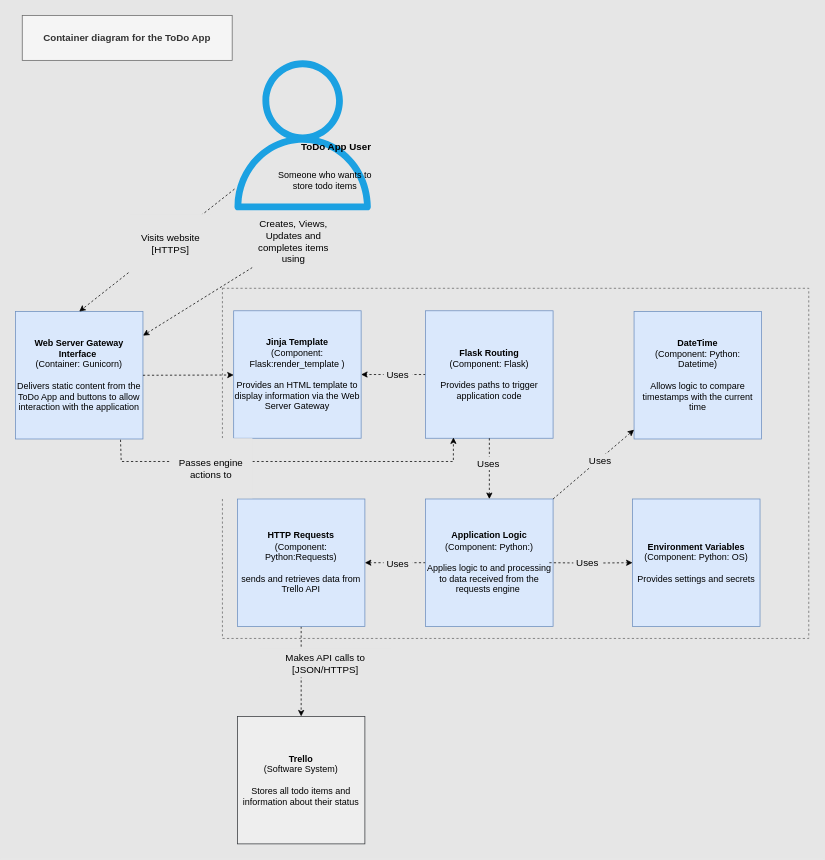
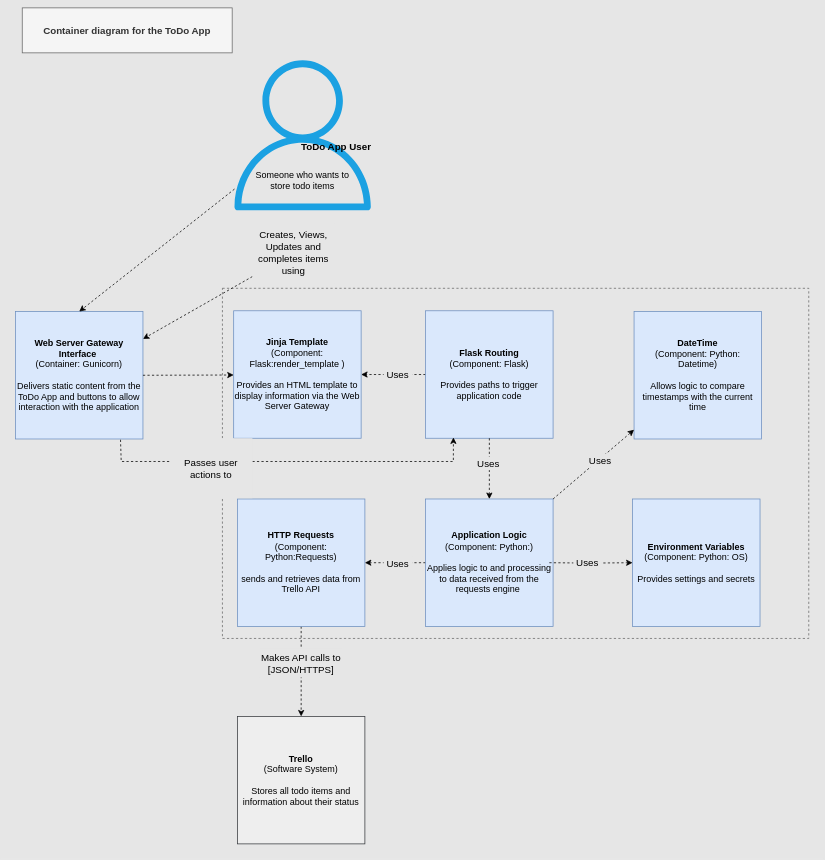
(127, 38) -> (127, 30)
(325, 180) -> (303, 180)
(294, 242) -> (294, 253)
(171, 244) -> none
(211, 468) -> (211, 468)
(326, 663) -> (301, 663)
